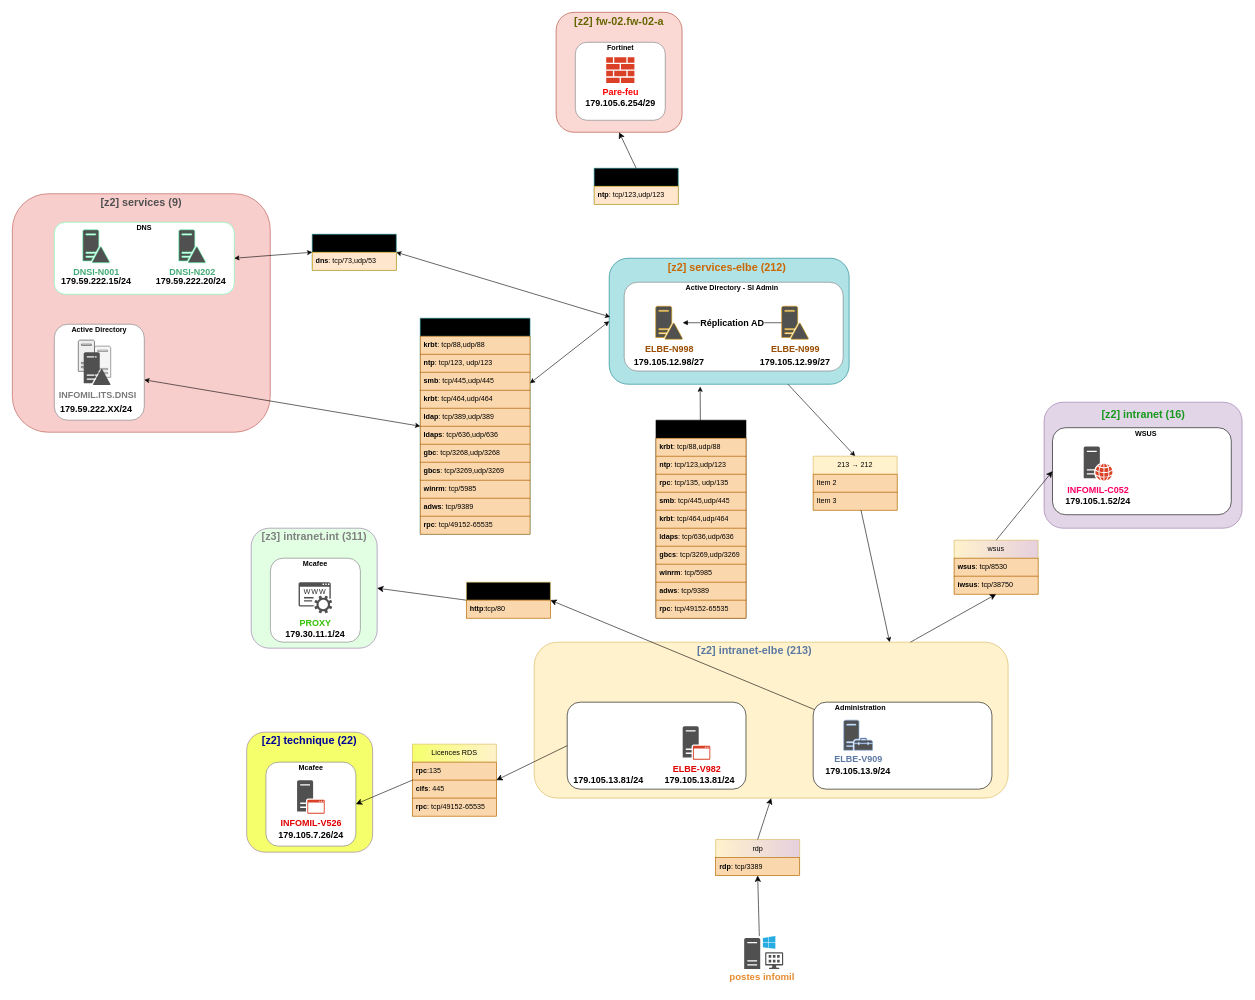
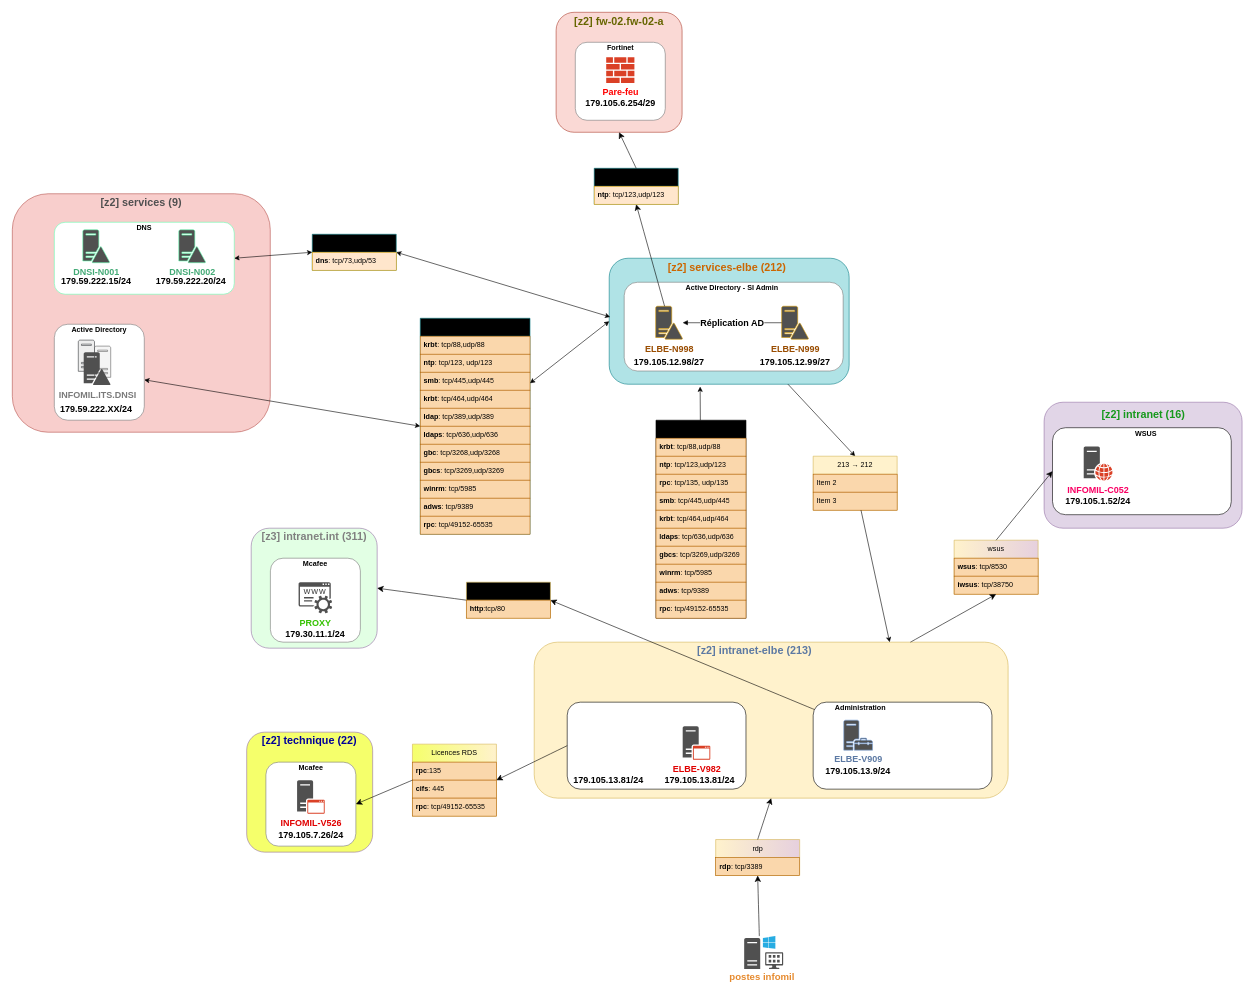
none -> (651, 258)
(193, 272) -> (193, 272)
